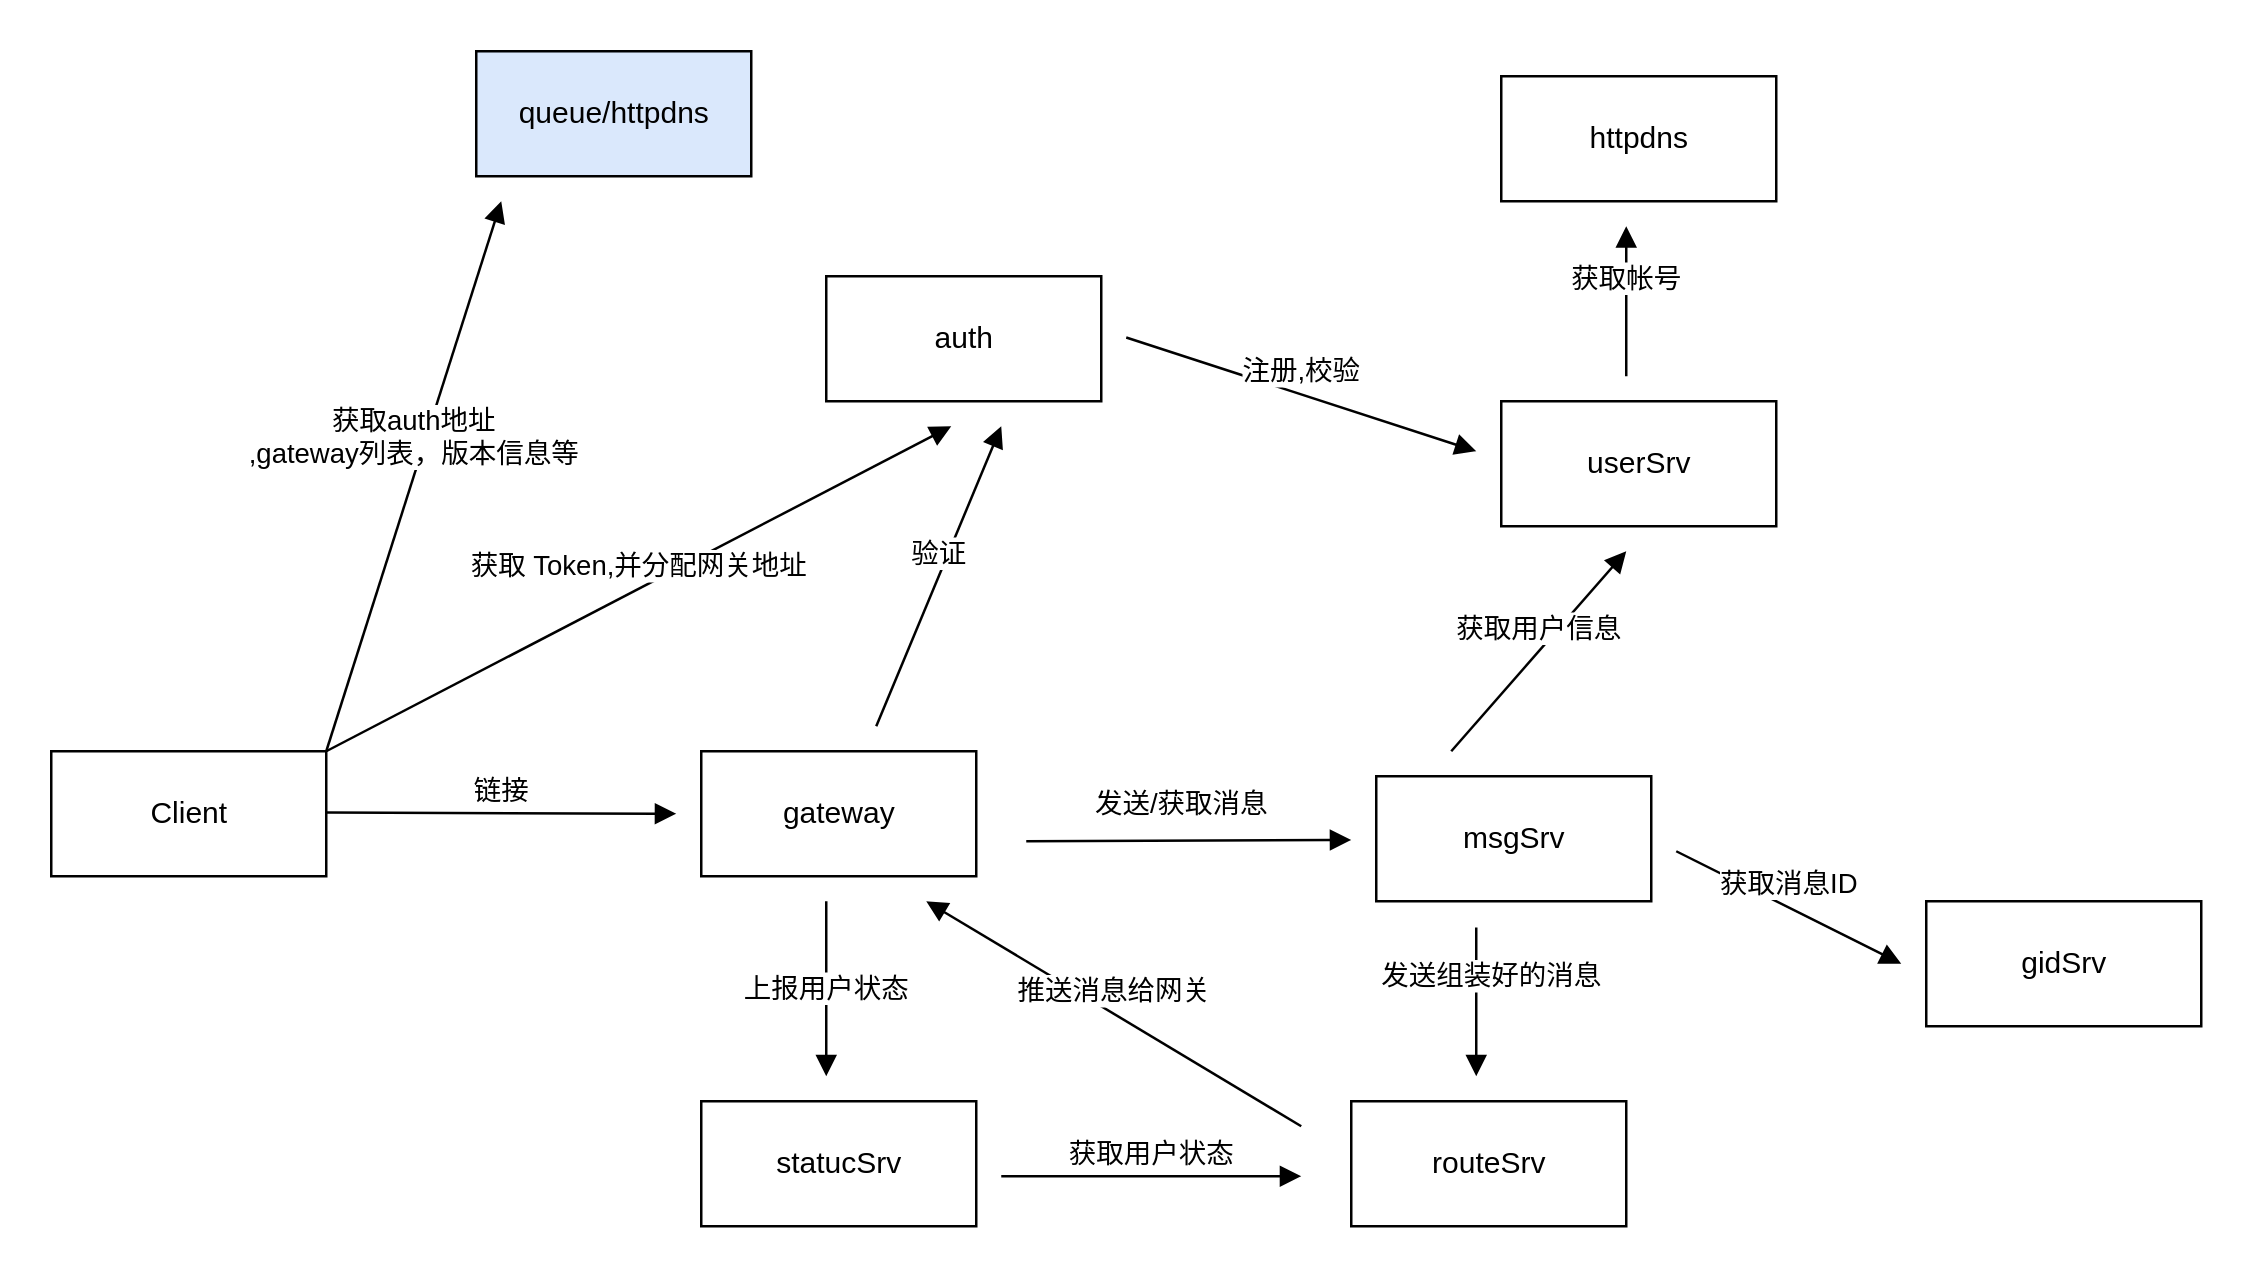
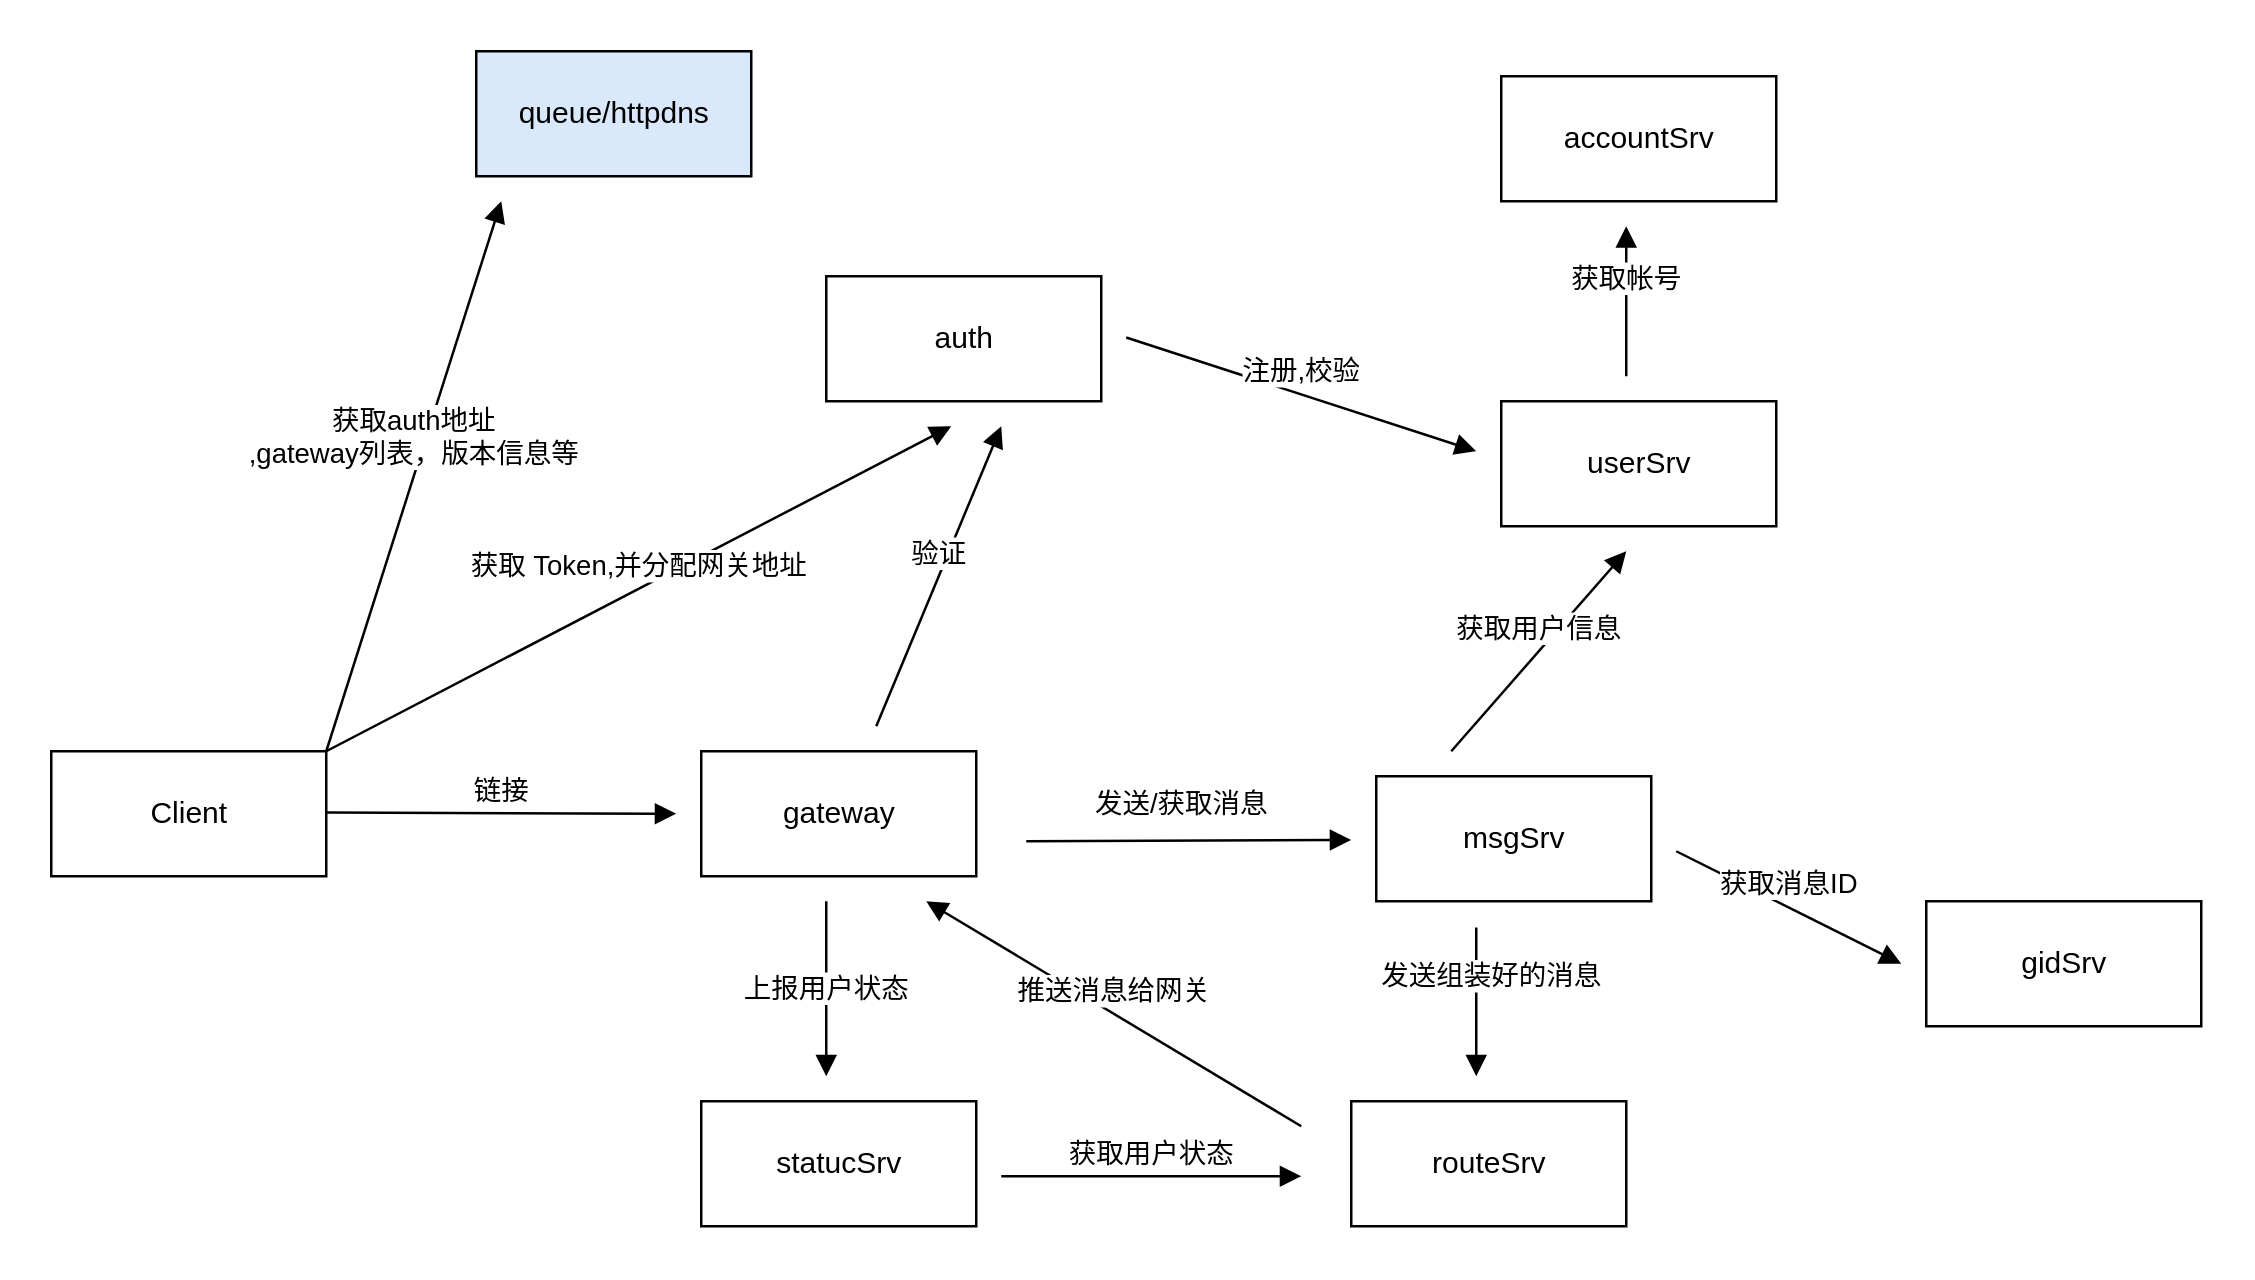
(1640, 139) -> (1640, 139)
